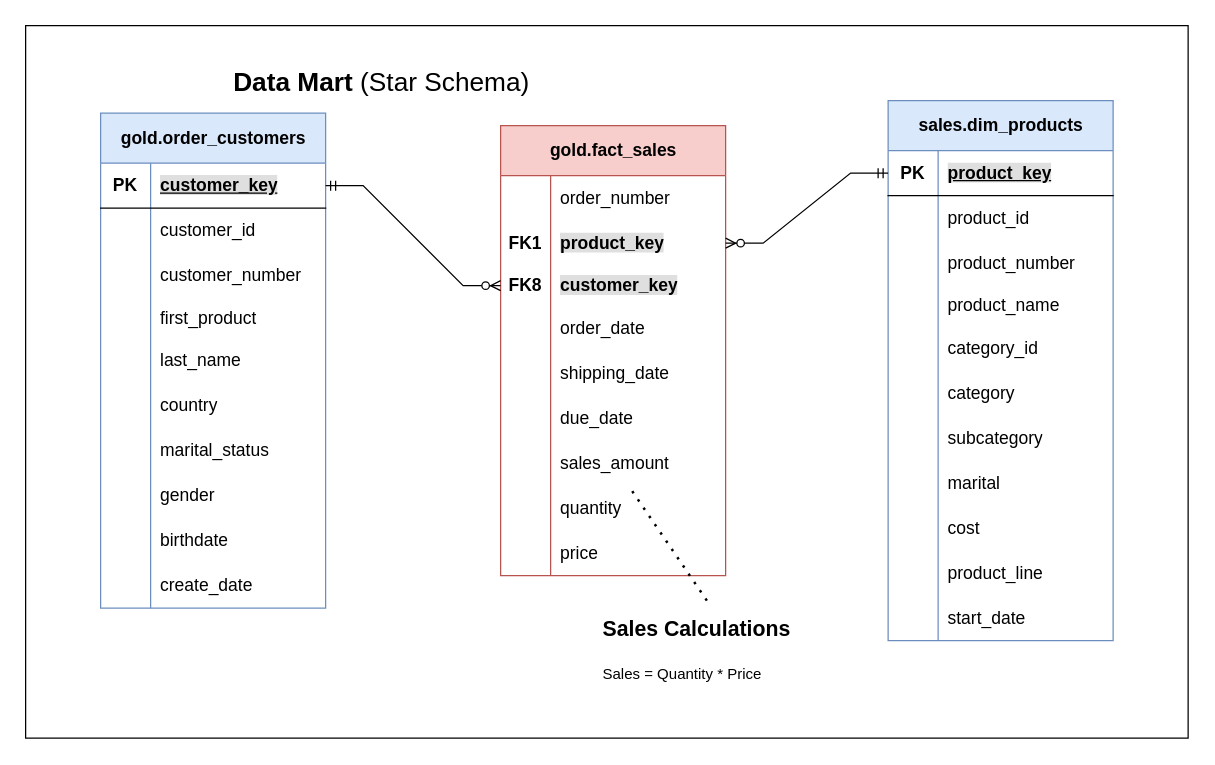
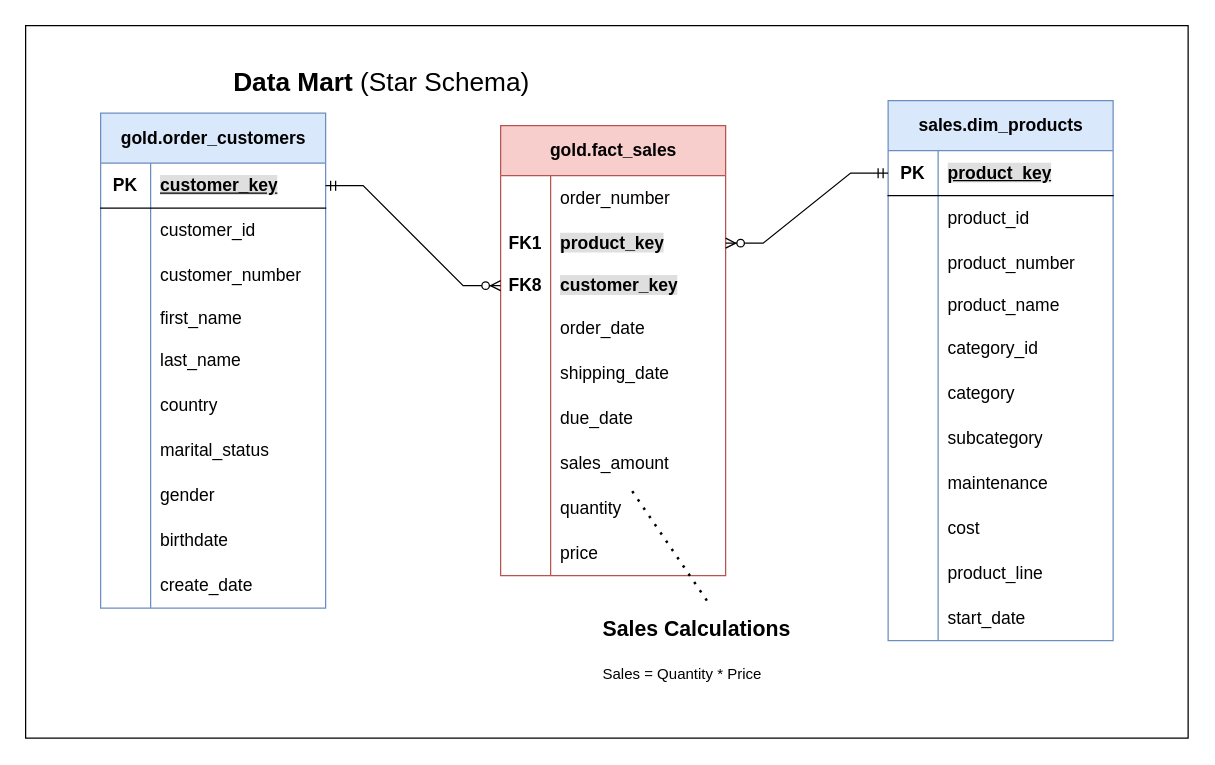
(222, 318) -> (207, 318)
(978, 483) -> (1000, 483)
